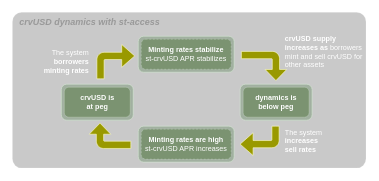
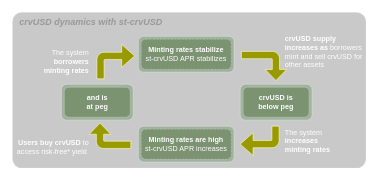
(89, 22) -> (89, 22)
(98, 102) -> (98, 102)
(276, 102) -> (276, 102)
(309, 141) -> (309, 141)
none -> (51, 147)
